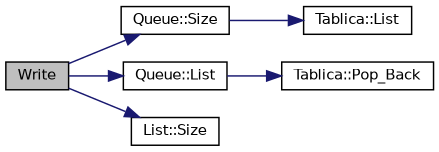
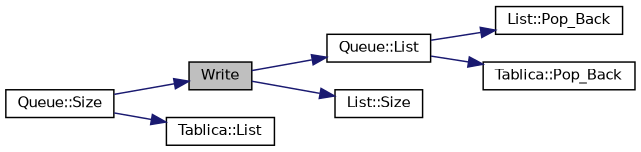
none -> (559, 20)
(97, 52) -> (144, 89)
